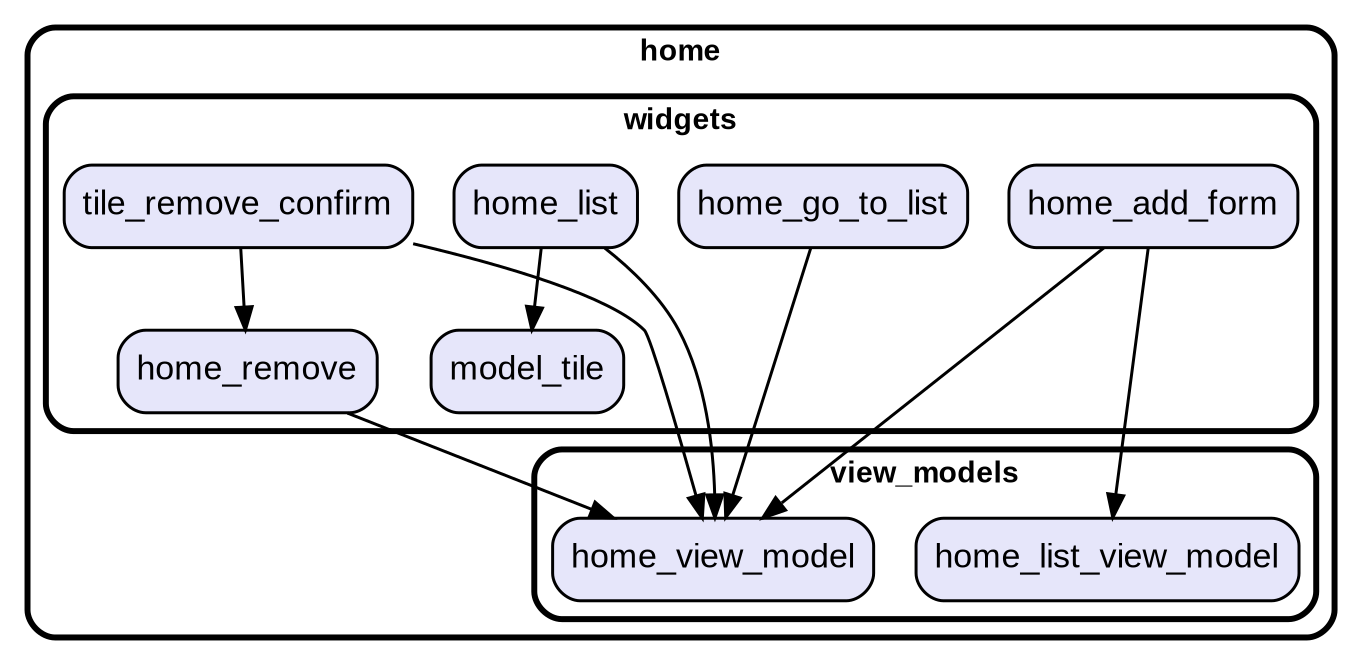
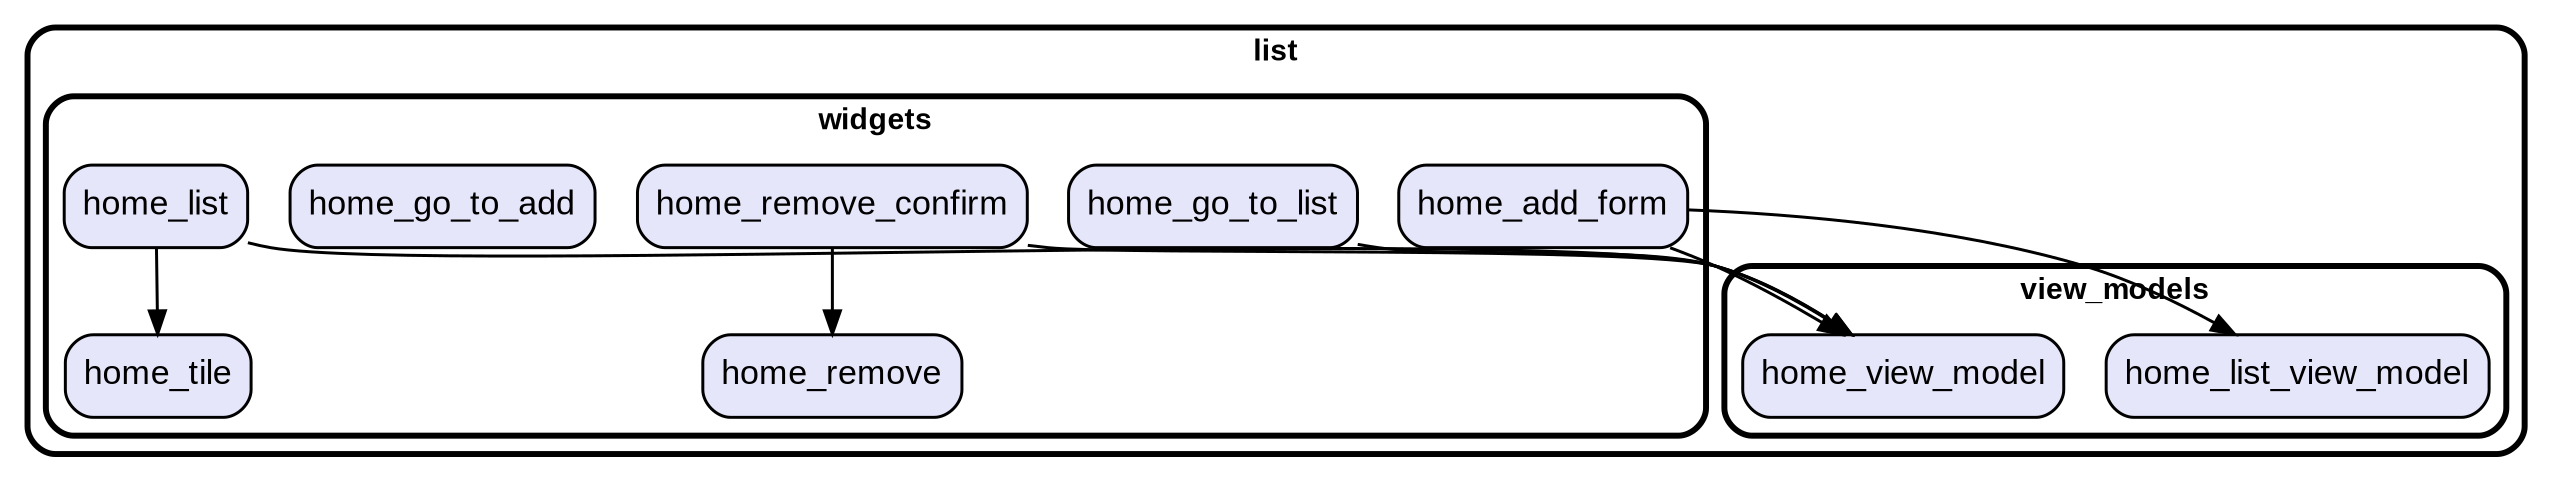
(681, 53) -> (1276, 53)
(238, 206) -> (832, 206)
none -> (443, 206)
(527, 371) -> (158, 376)
(470, 461) -> none
